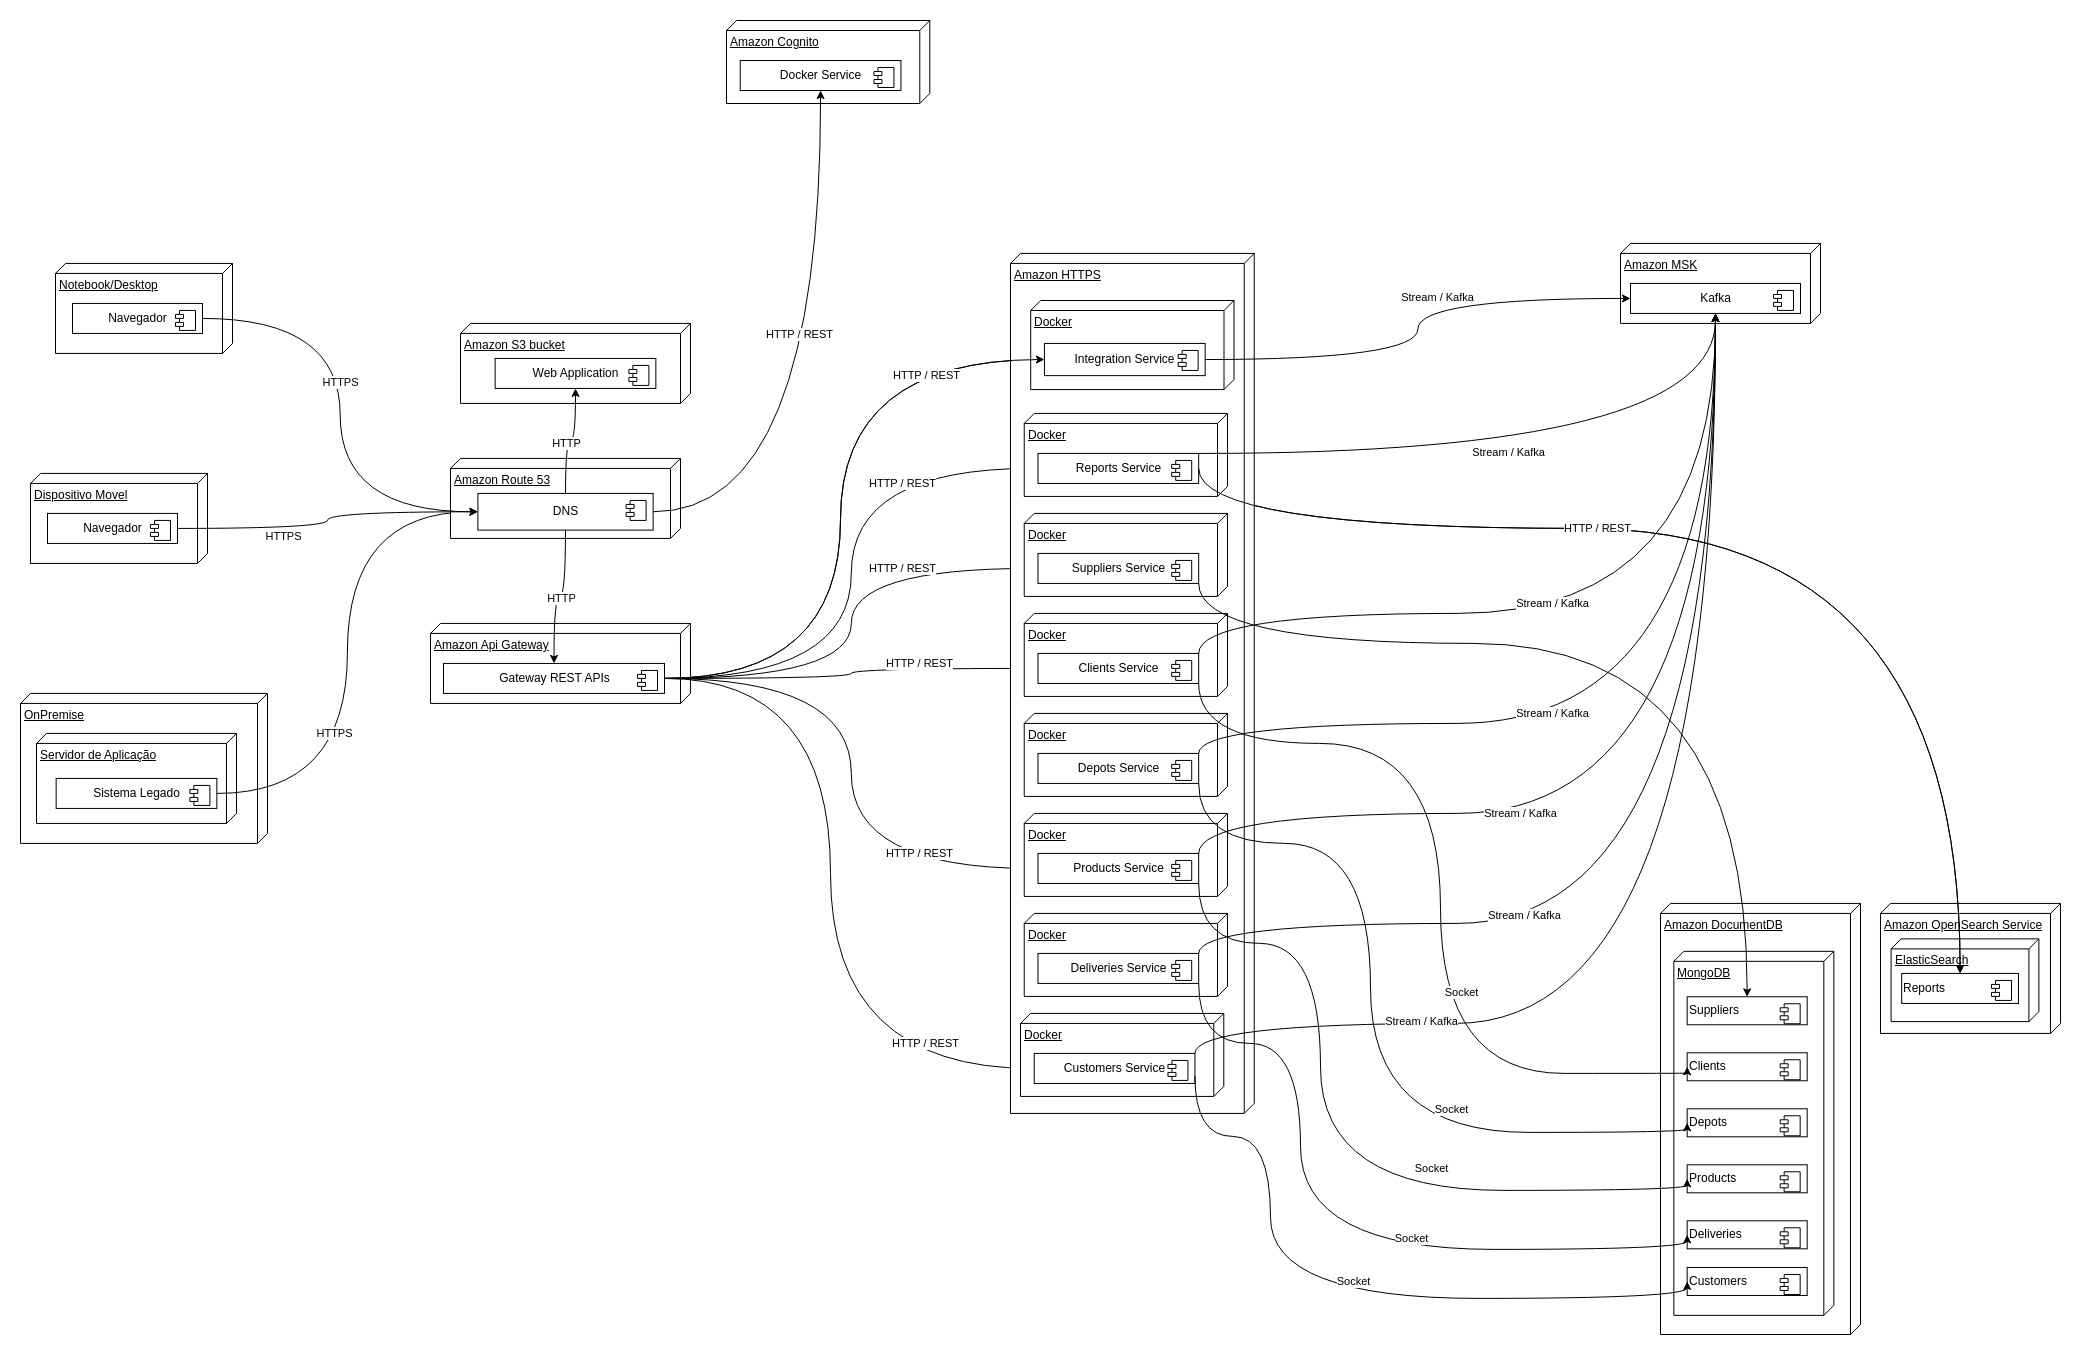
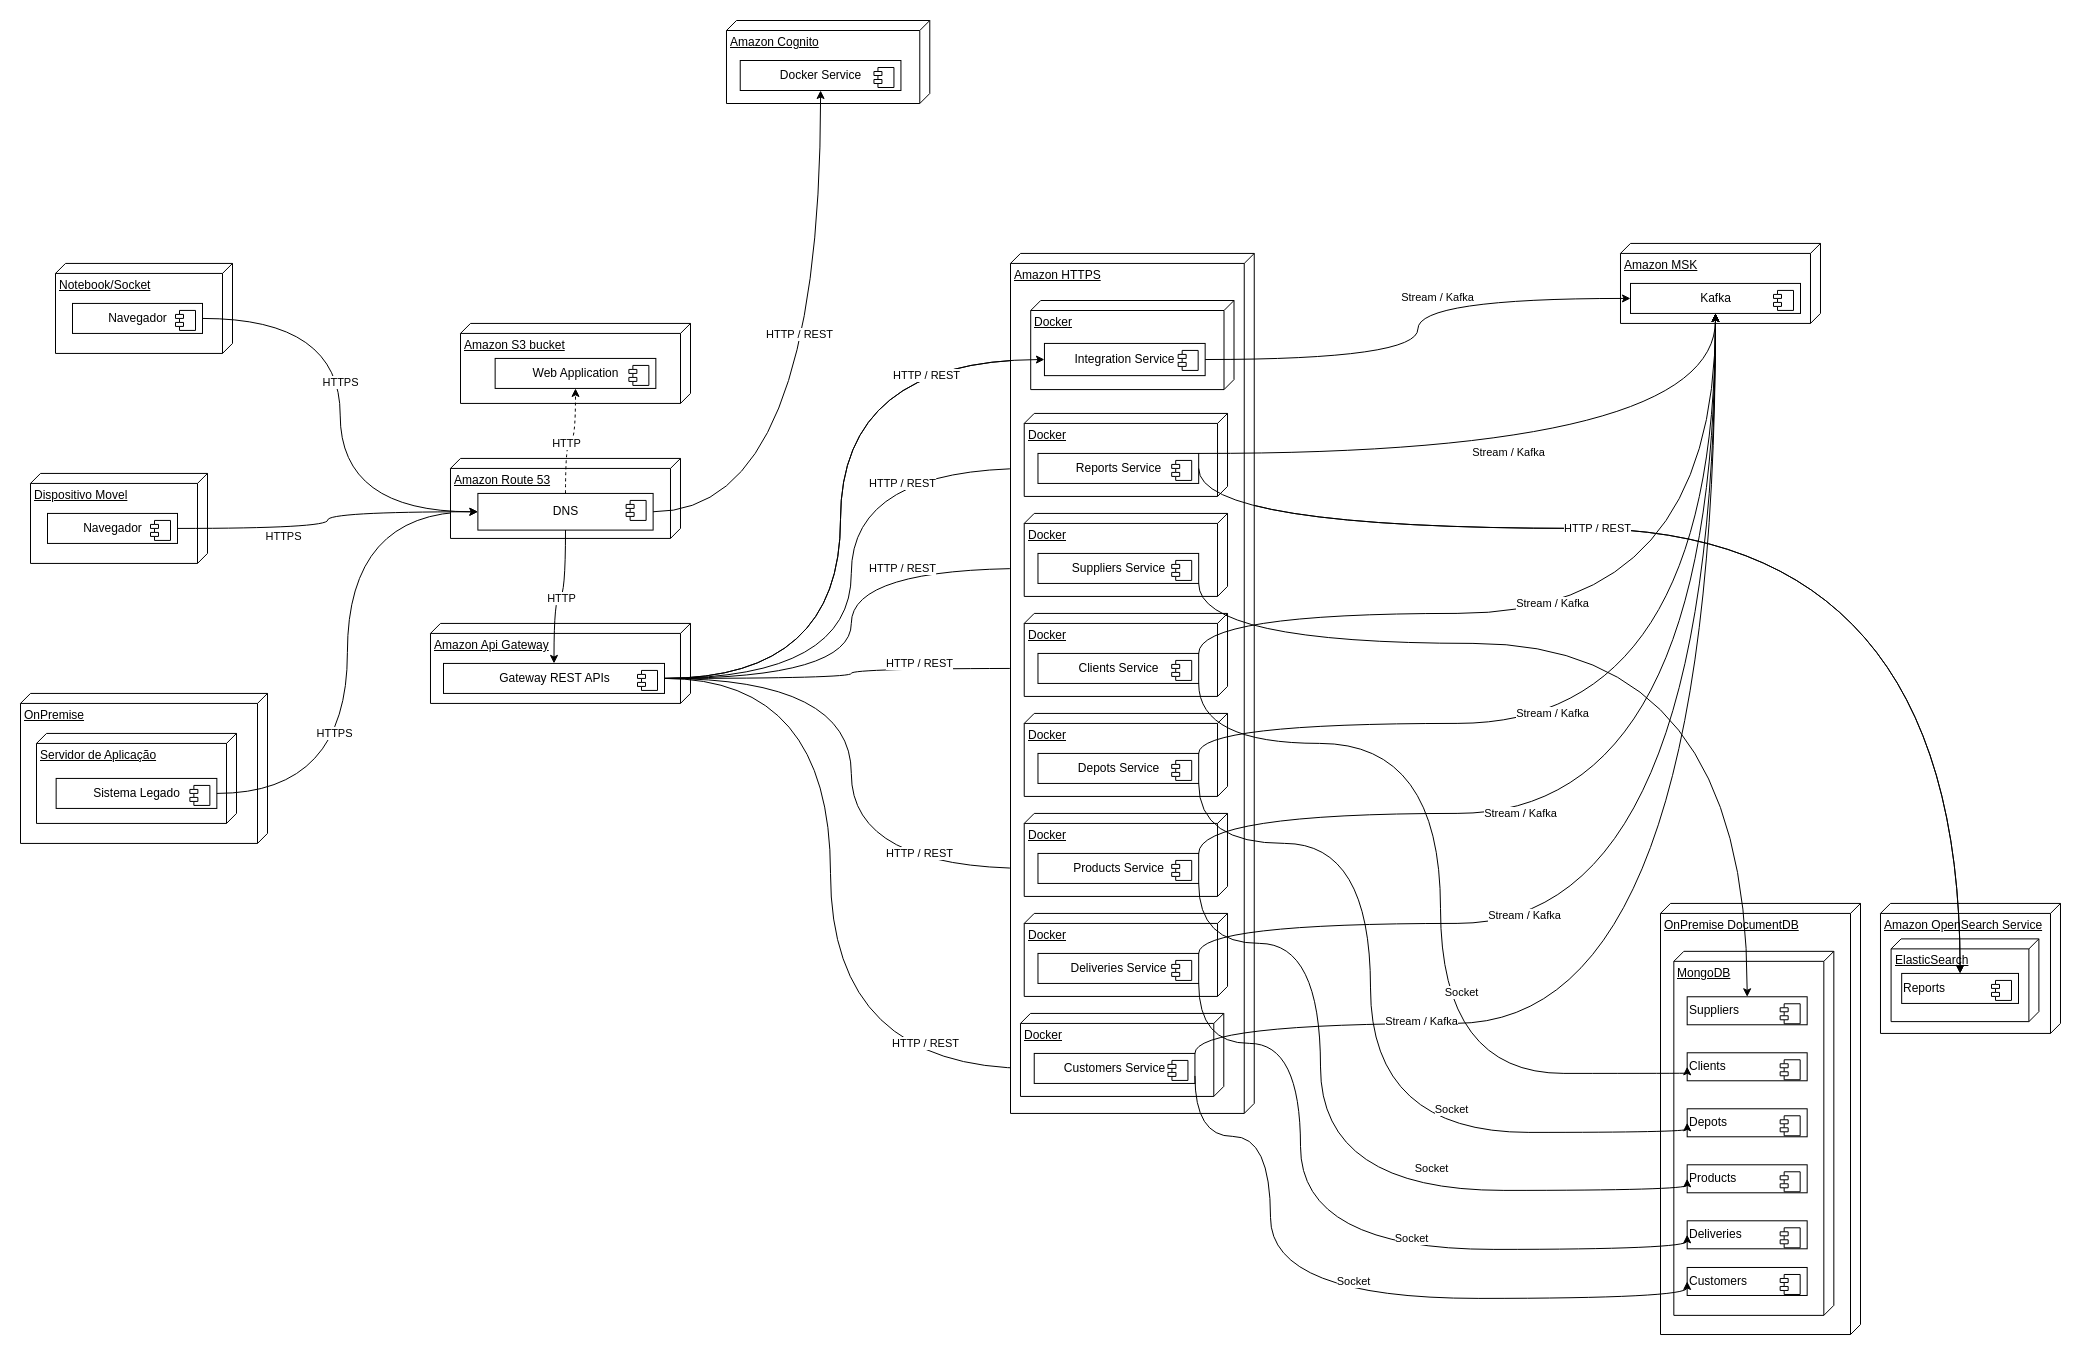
(113, 286) -> (110, 286)
(575, 417) -> (575, 417)
(1720, 926) -> (1729, 926)
